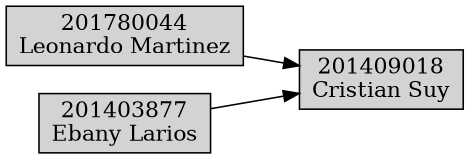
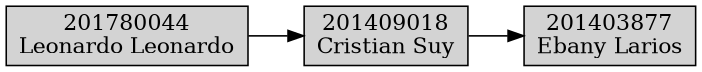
(125, 36) -> (127, 36)
(247, 102) -> (488, 36)
